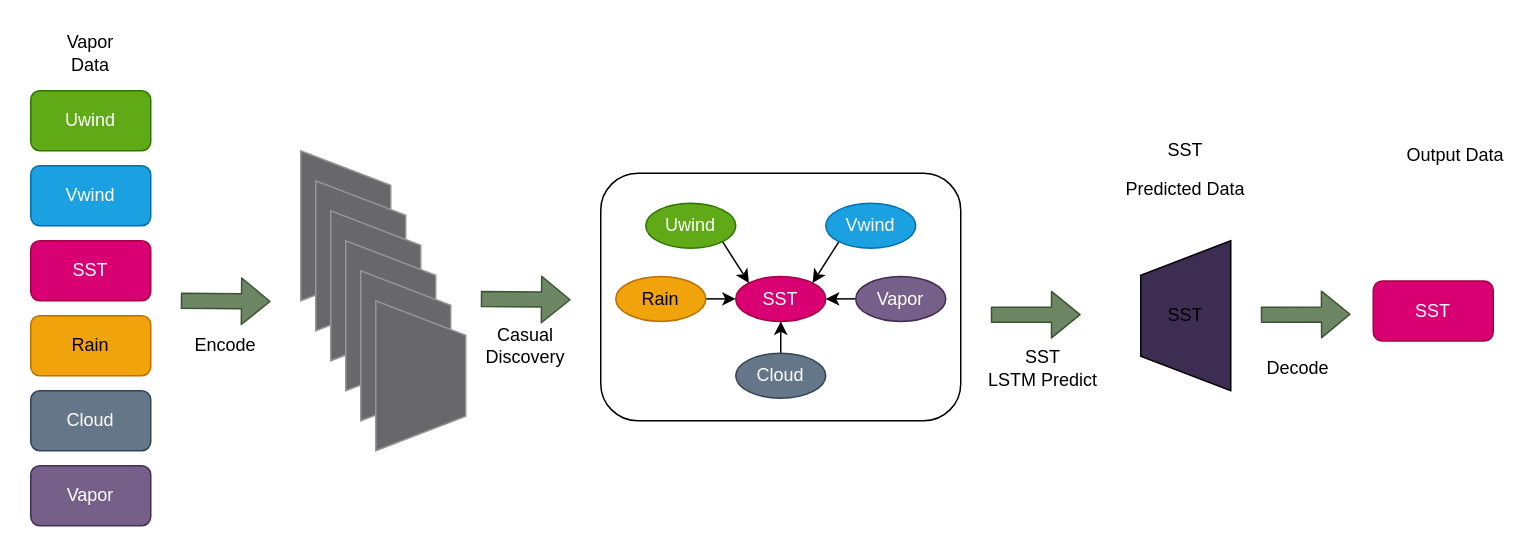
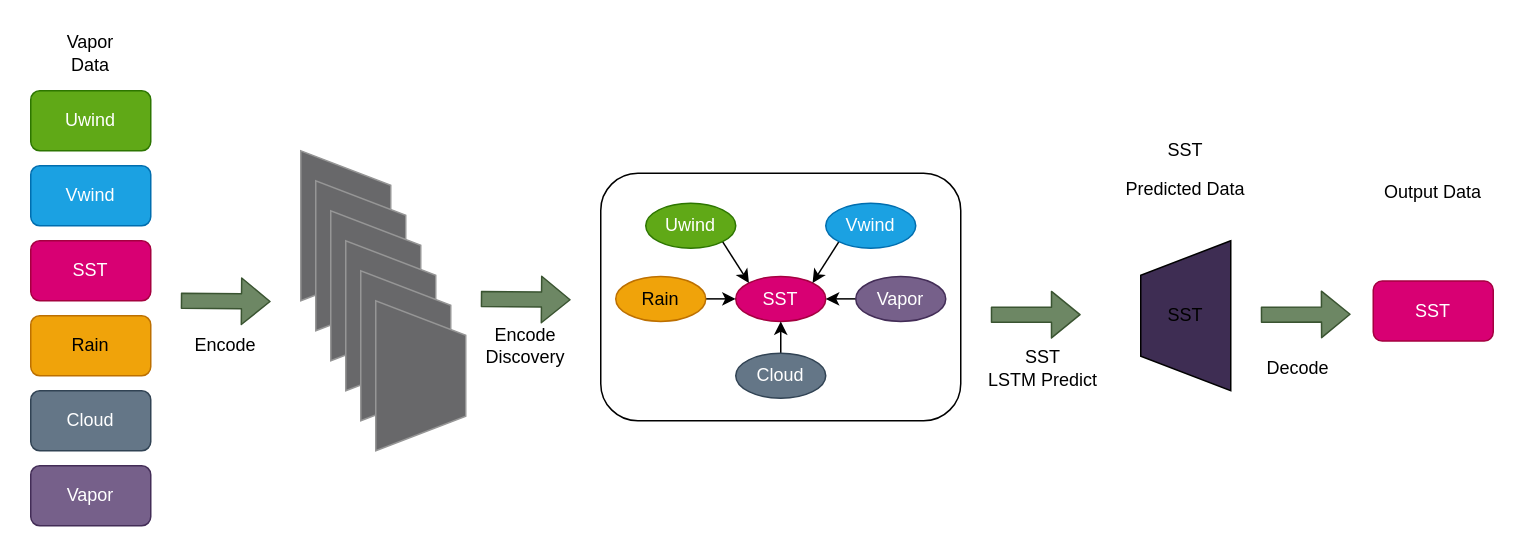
(1456, 155) -> (1433, 193)
(526, 346) -> (526, 346)
